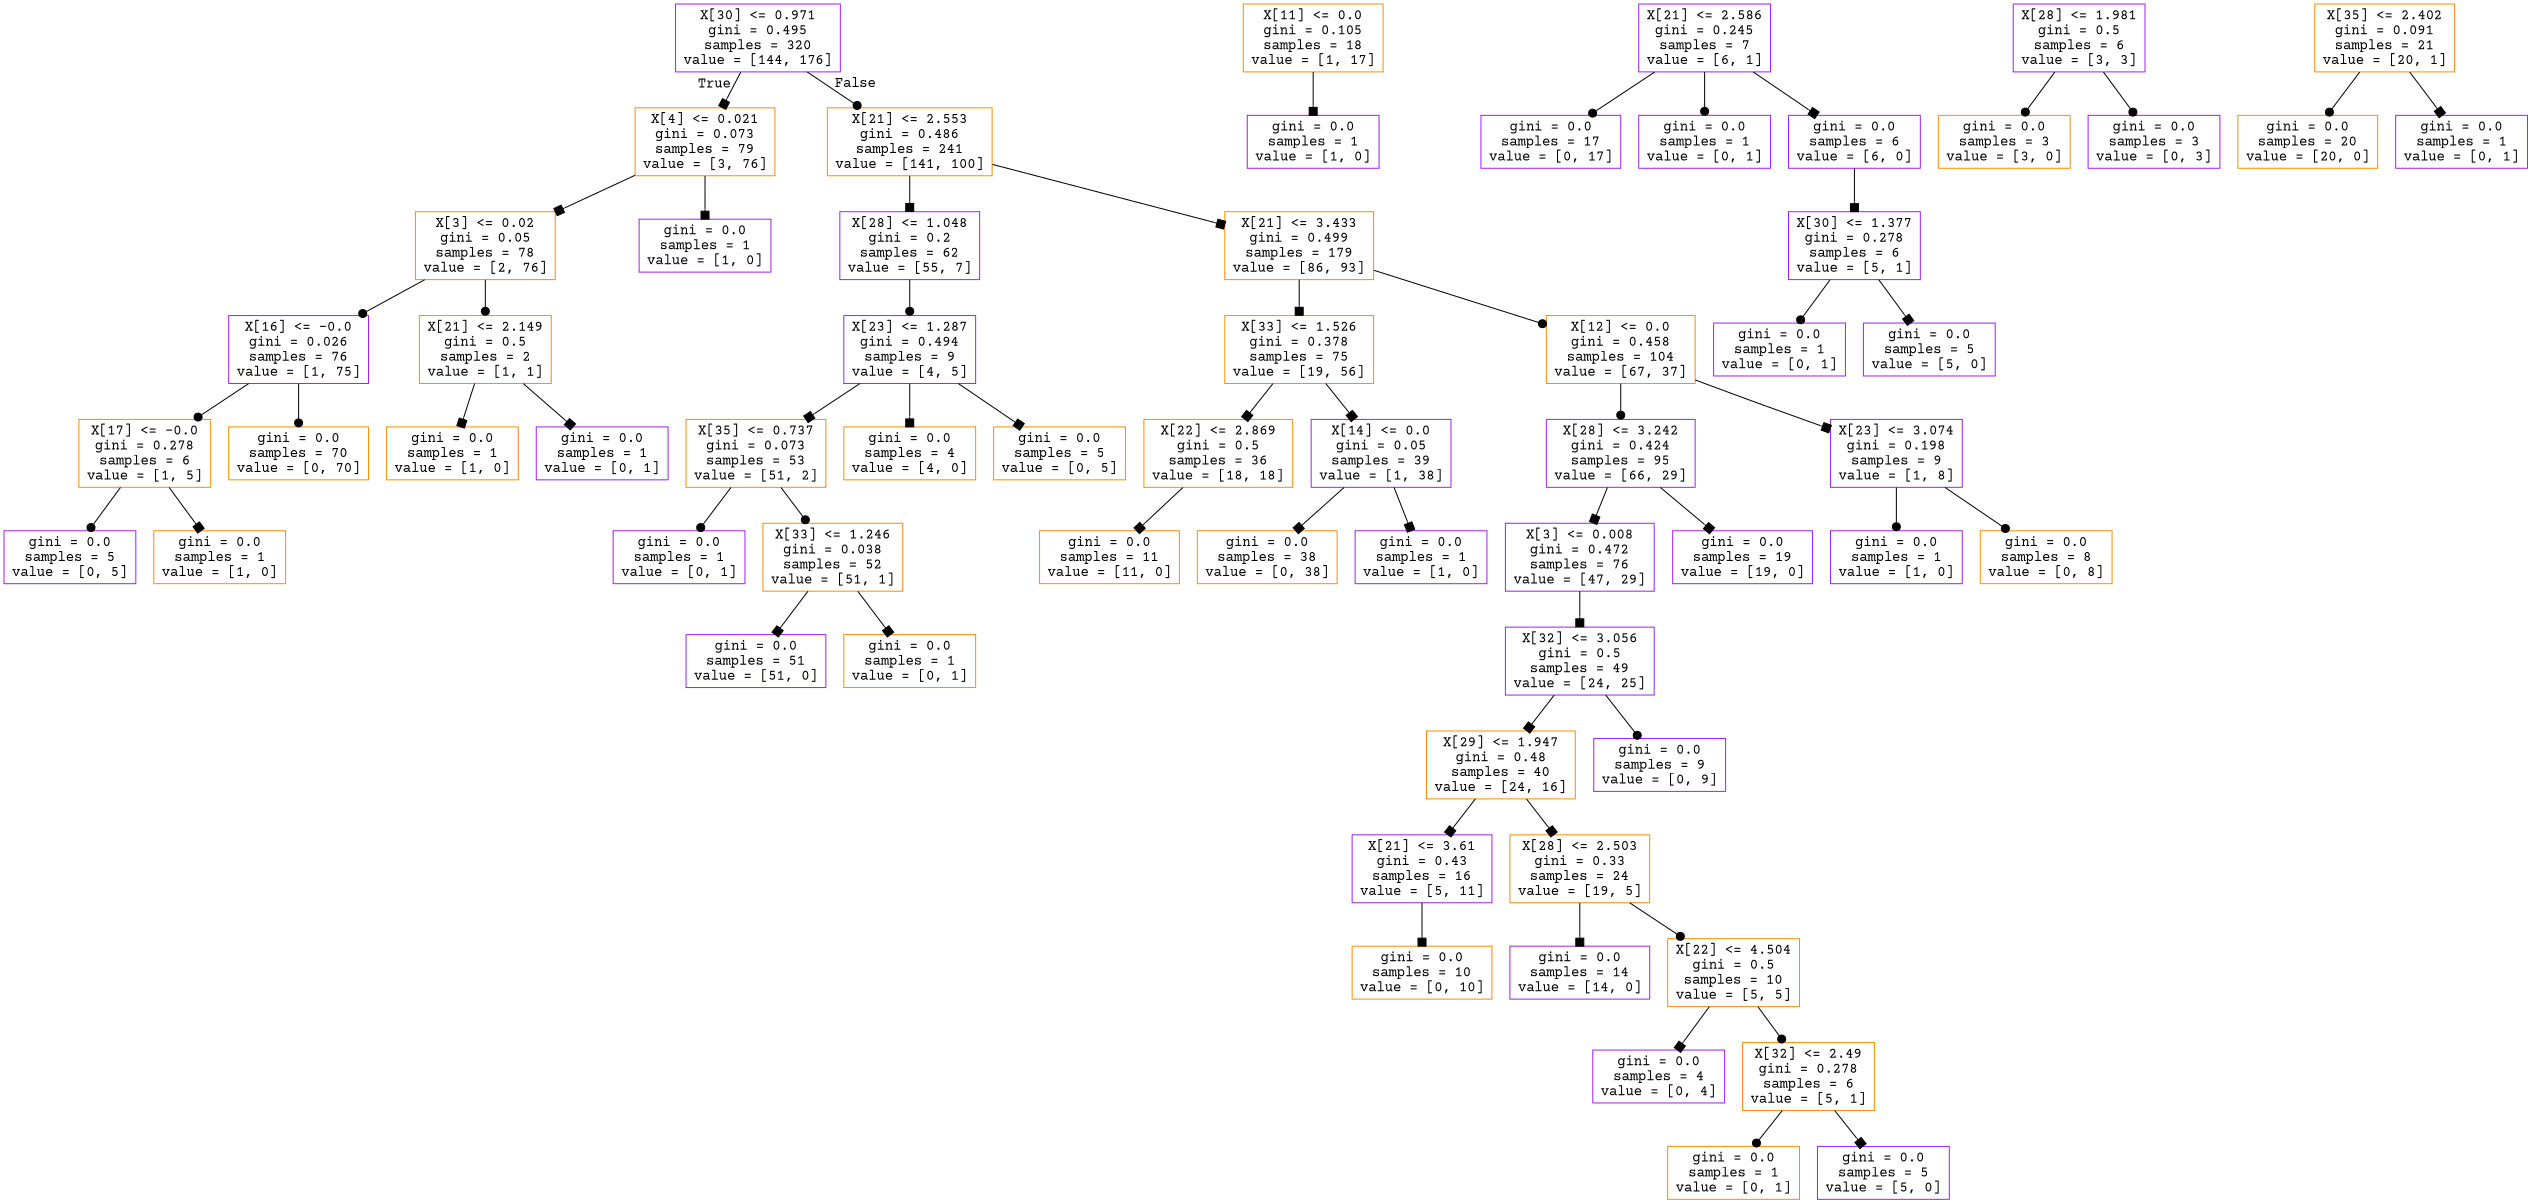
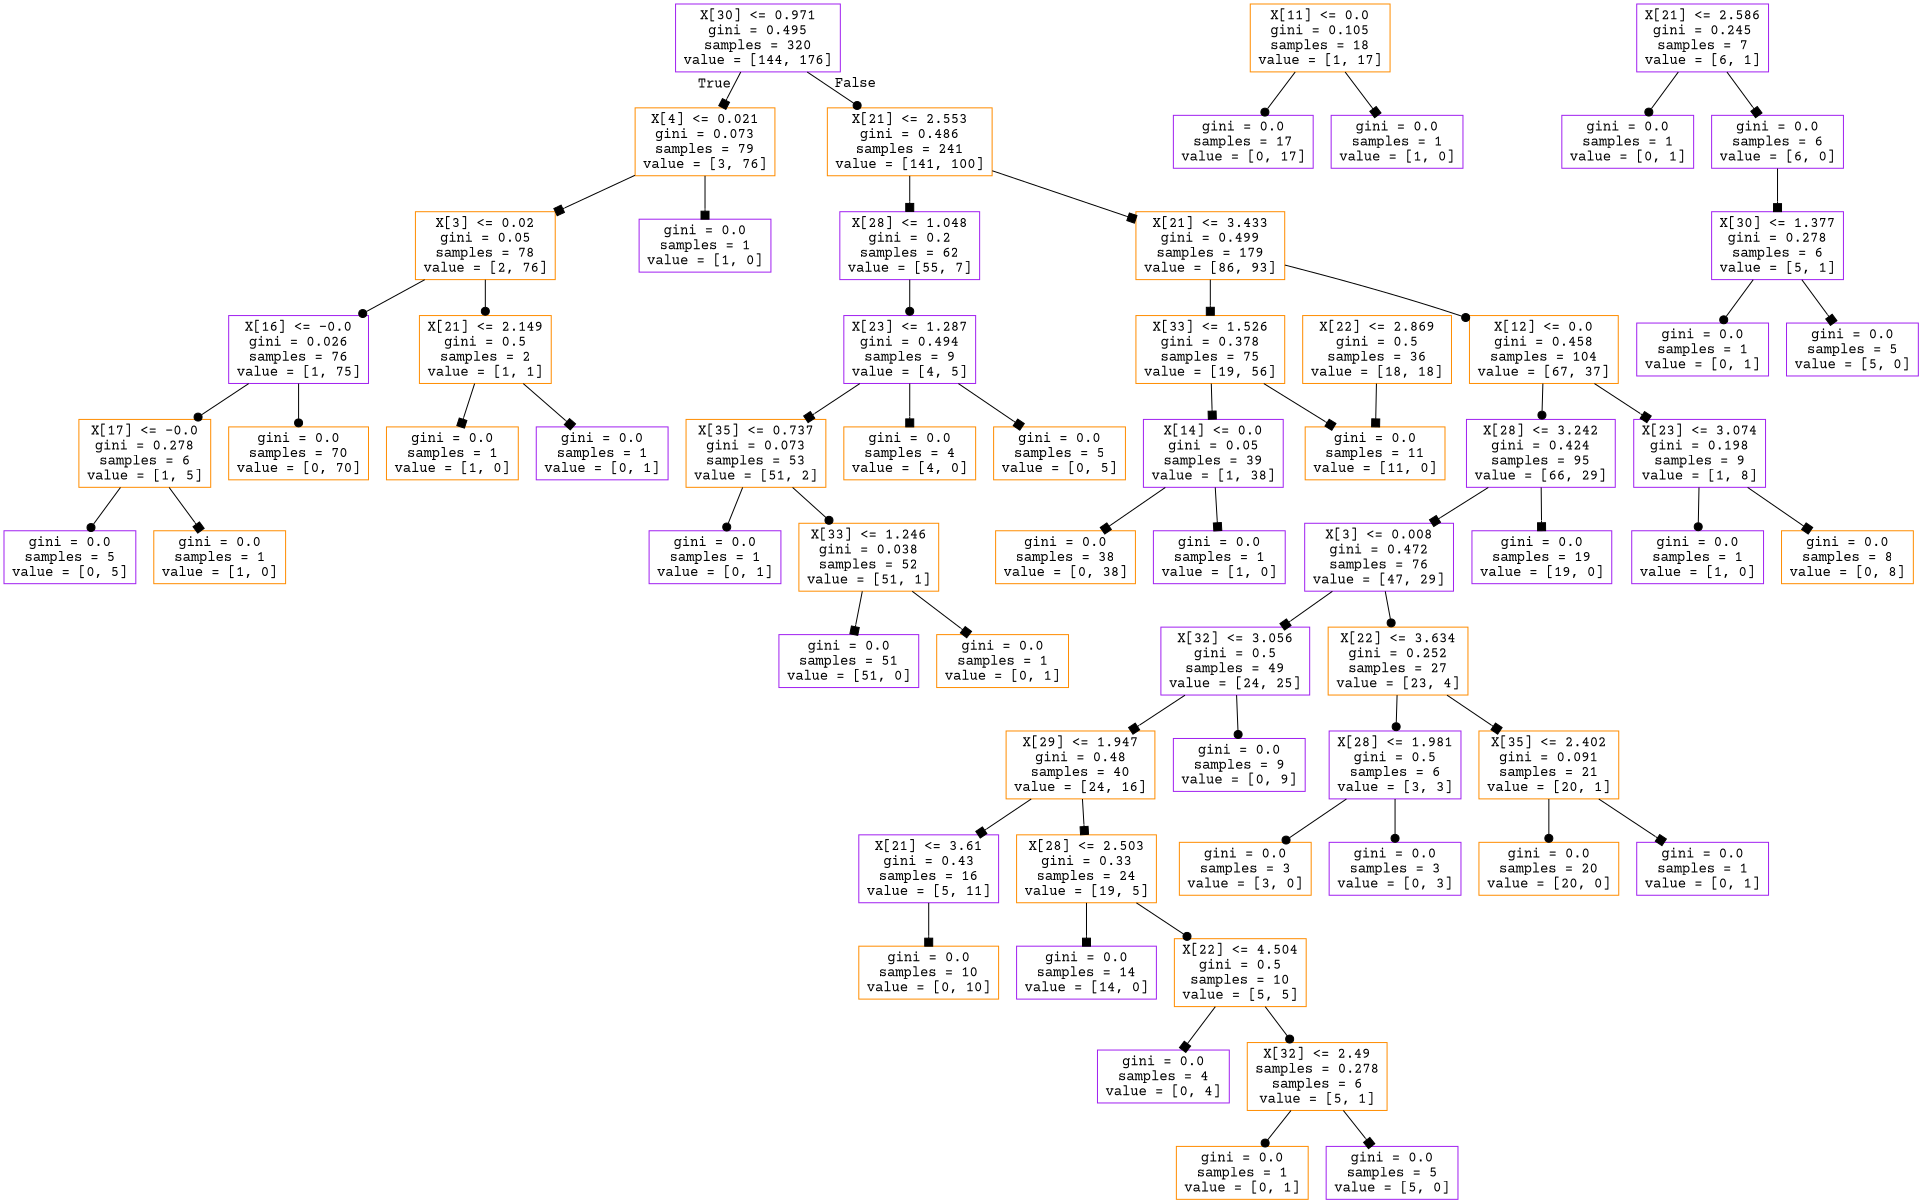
(1626, 91) -> (1281, 90)
(1262, 397) -> (1294, 403)
(1973, 507) -> (1775, 506)
none -> (1398, 661)
(1808, 1077) -> (1317, 1077)
